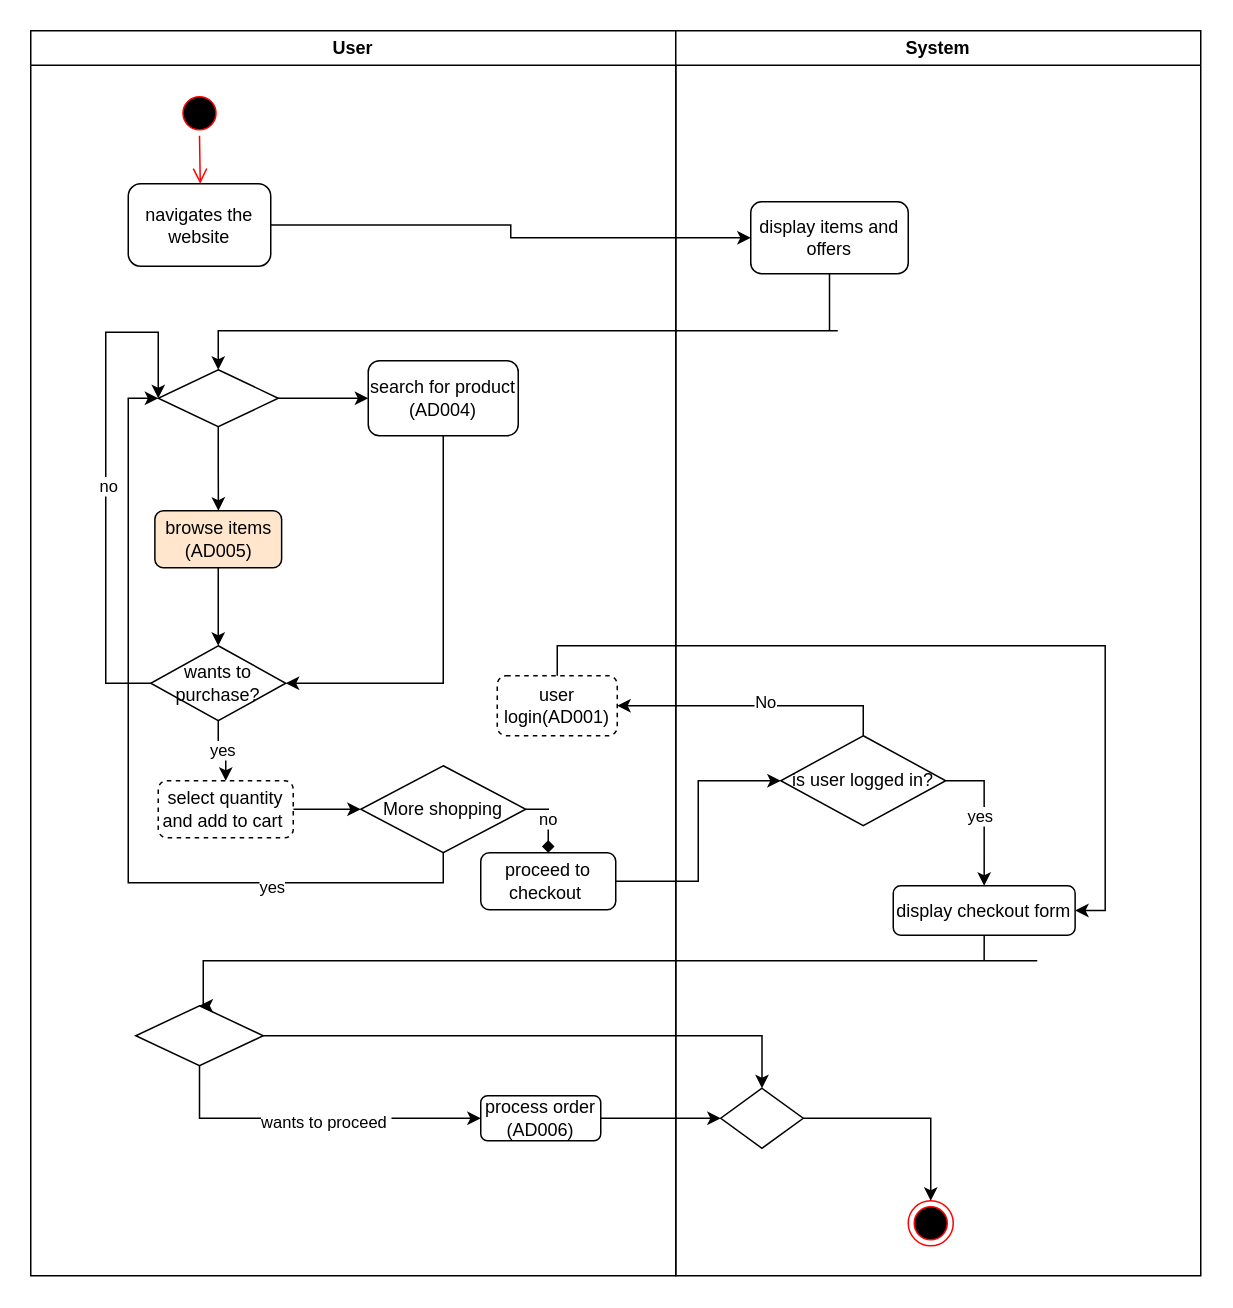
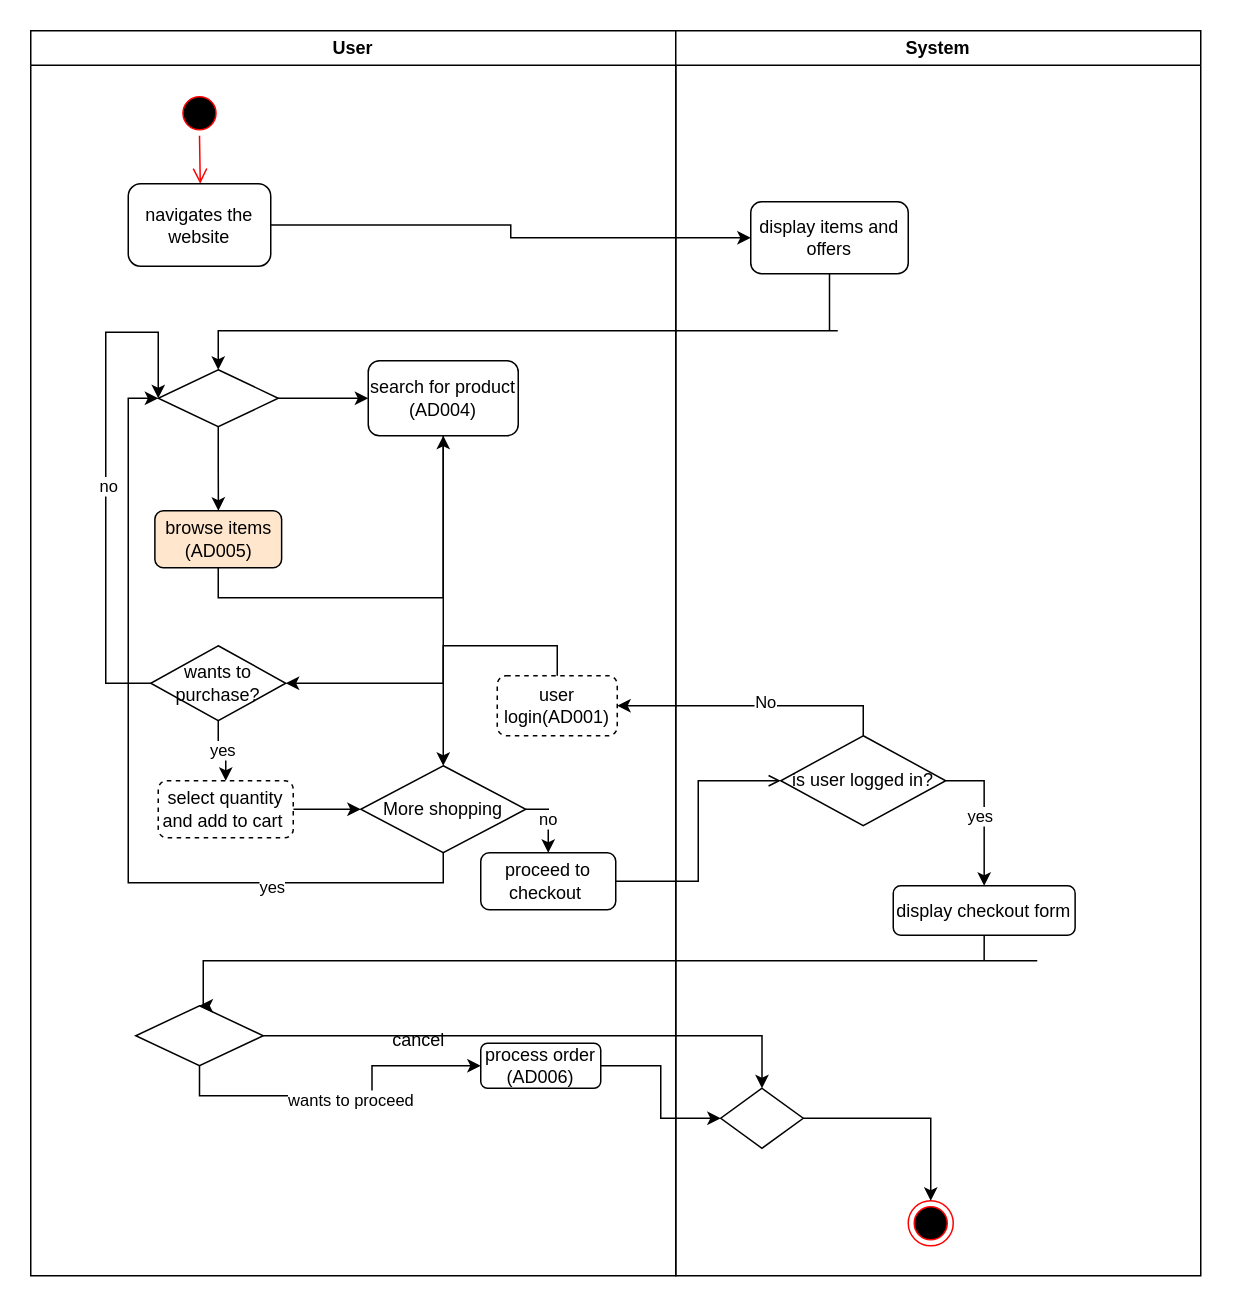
(218, 615) -> (328, 598)
(972, 646) -> (503, 646)
(769, 781) -> (771, 781)
(548, 840) -> (548, 841)
none -> (421, 1040)
(541, 1118) -> (541, 1066)
